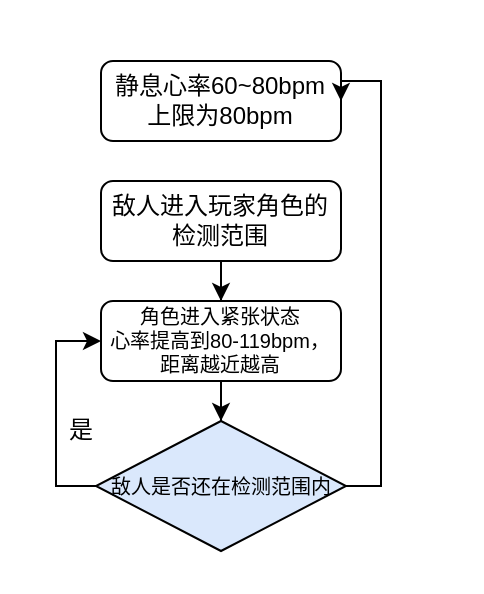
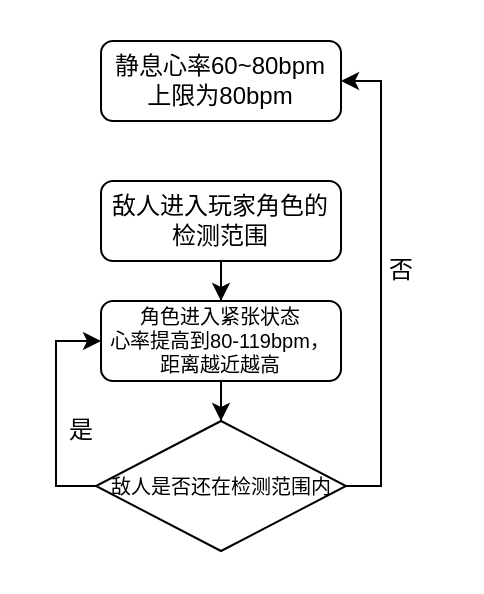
(221, 101) -> (221, 81)
none -> (401, 271)
(221, 486) -> (221, 486)
